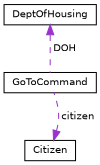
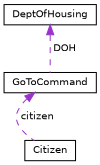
(58, 111) -> (17, 122)
